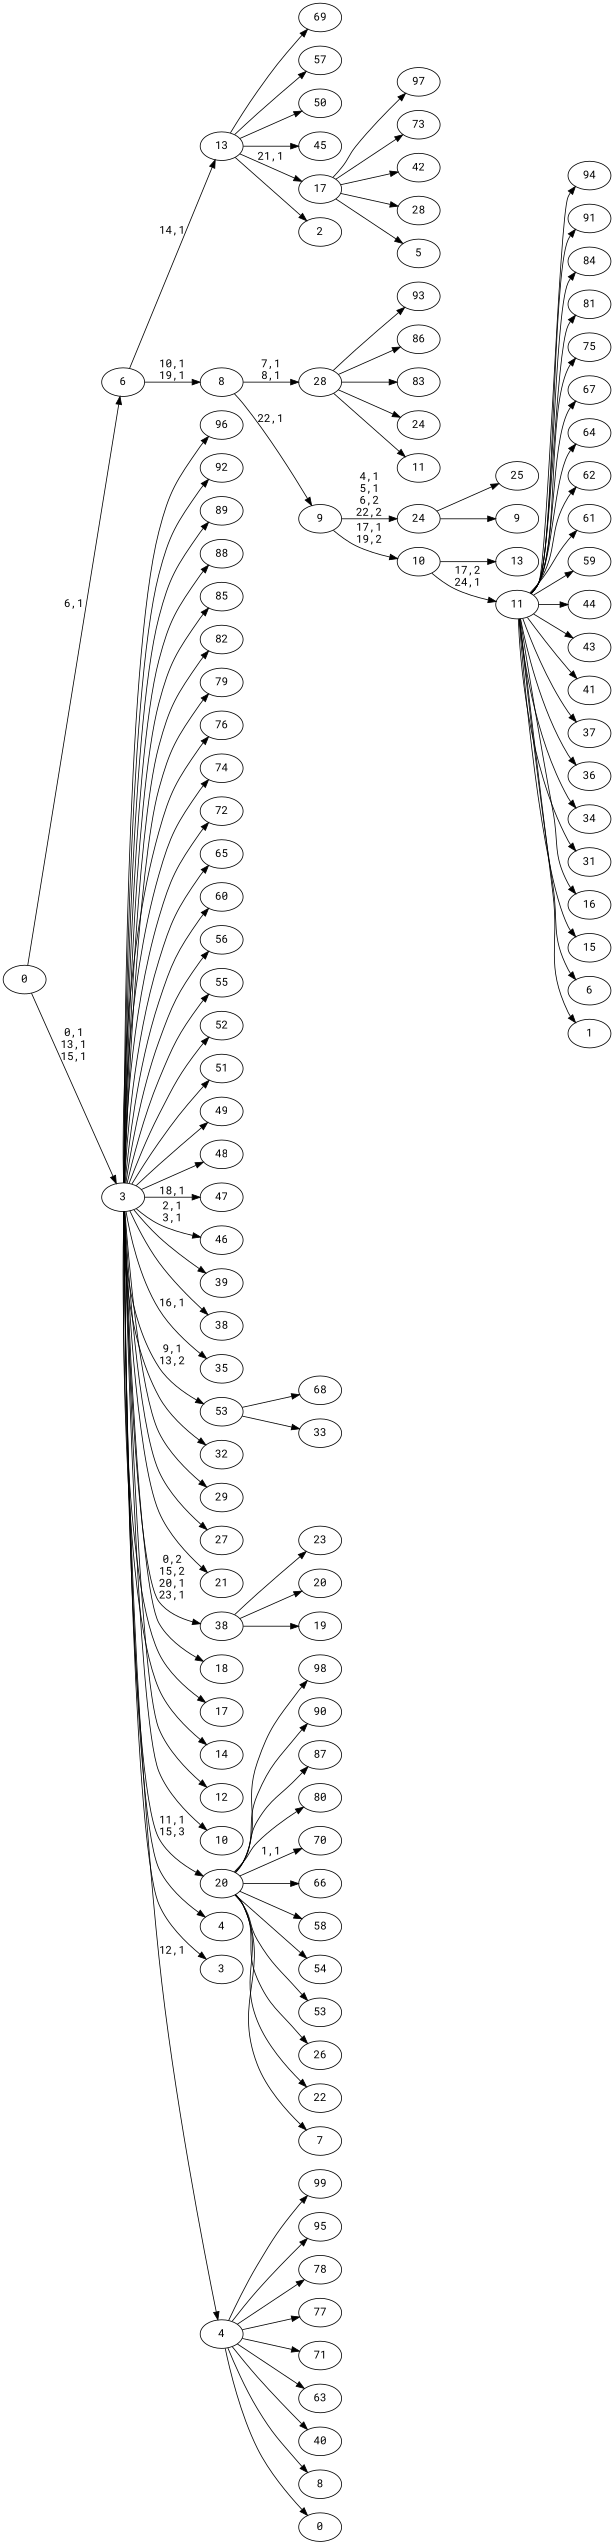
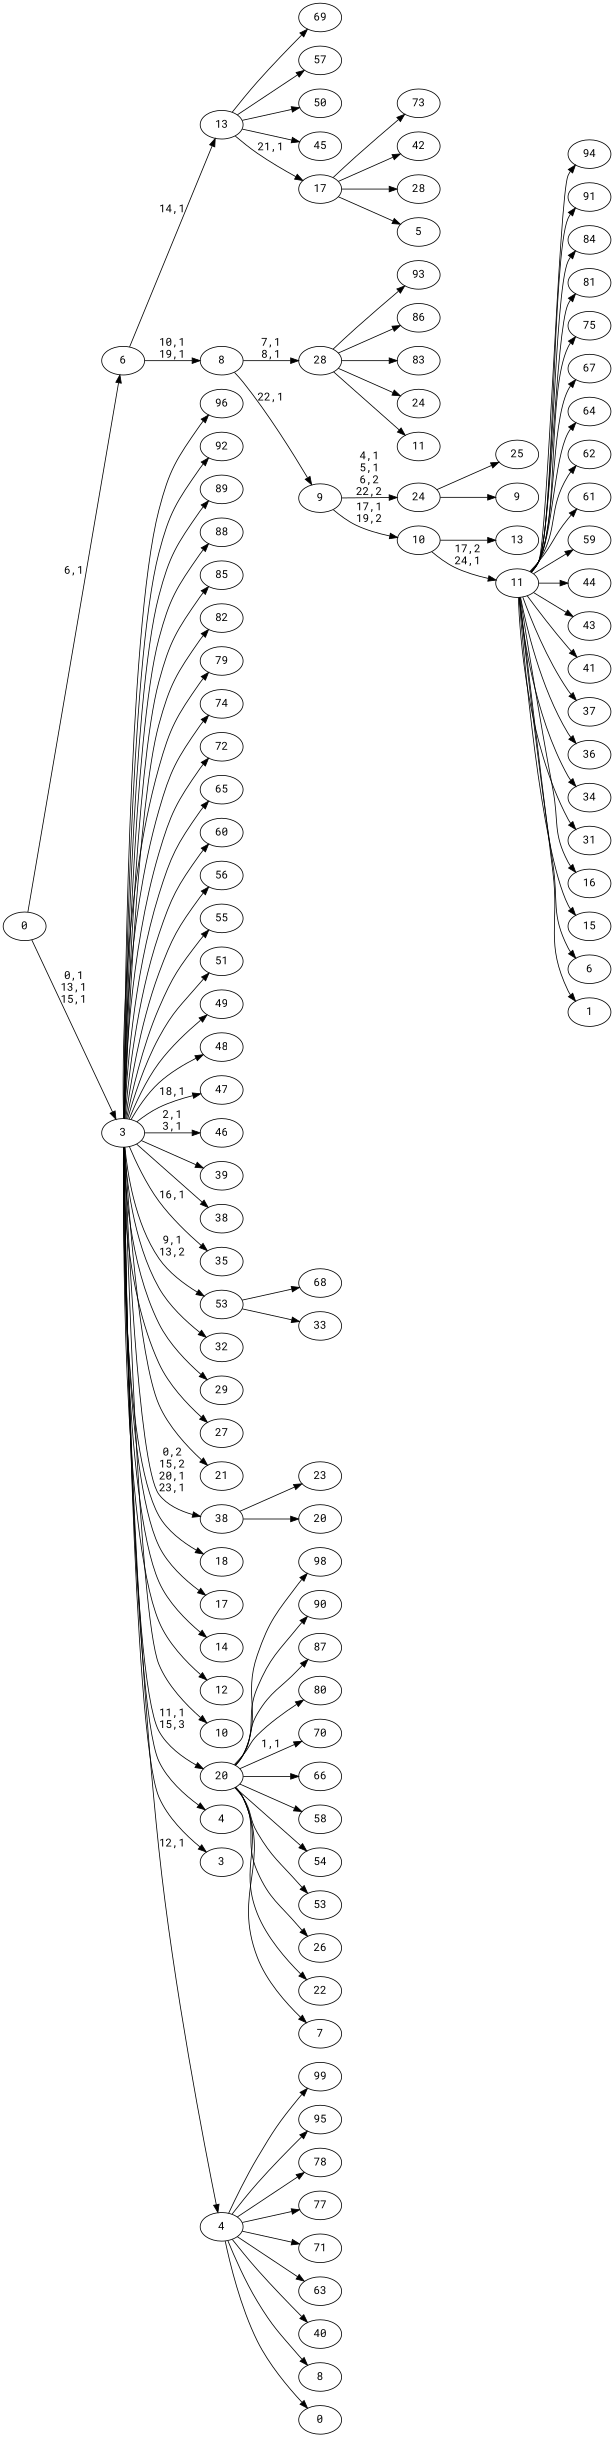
(419, 82) -> none
(320, 232) -> none
(222, 725) -> none
(222, 1026) -> none
(320, 1626) -> none
